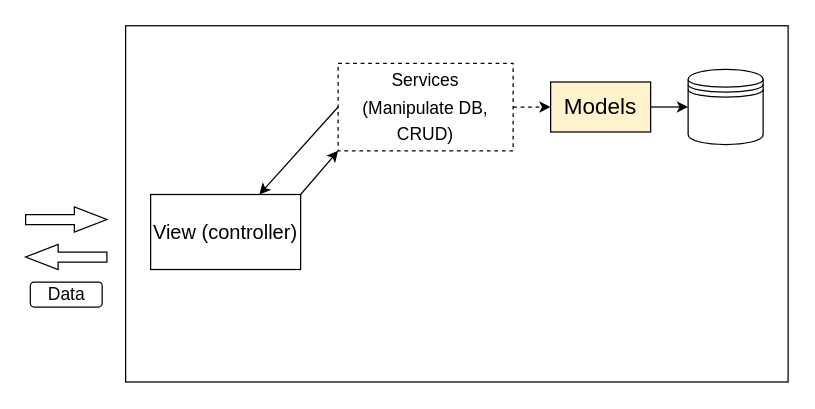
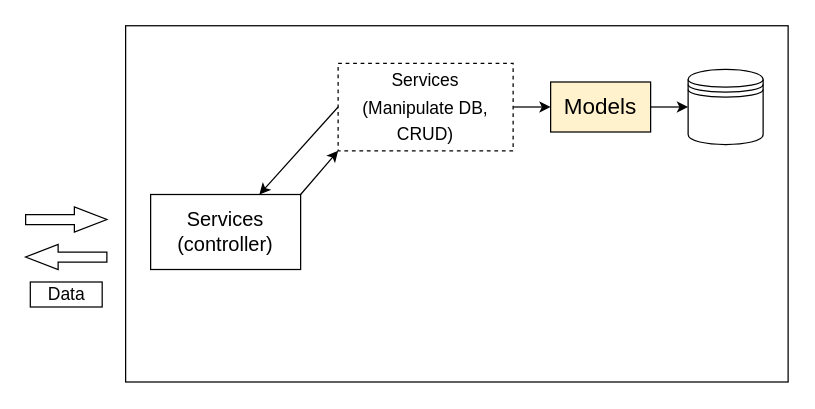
(528, 107) -> (528, 107)
(226, 232) -> (226, 232)
(66, 294) -> (66, 294)
